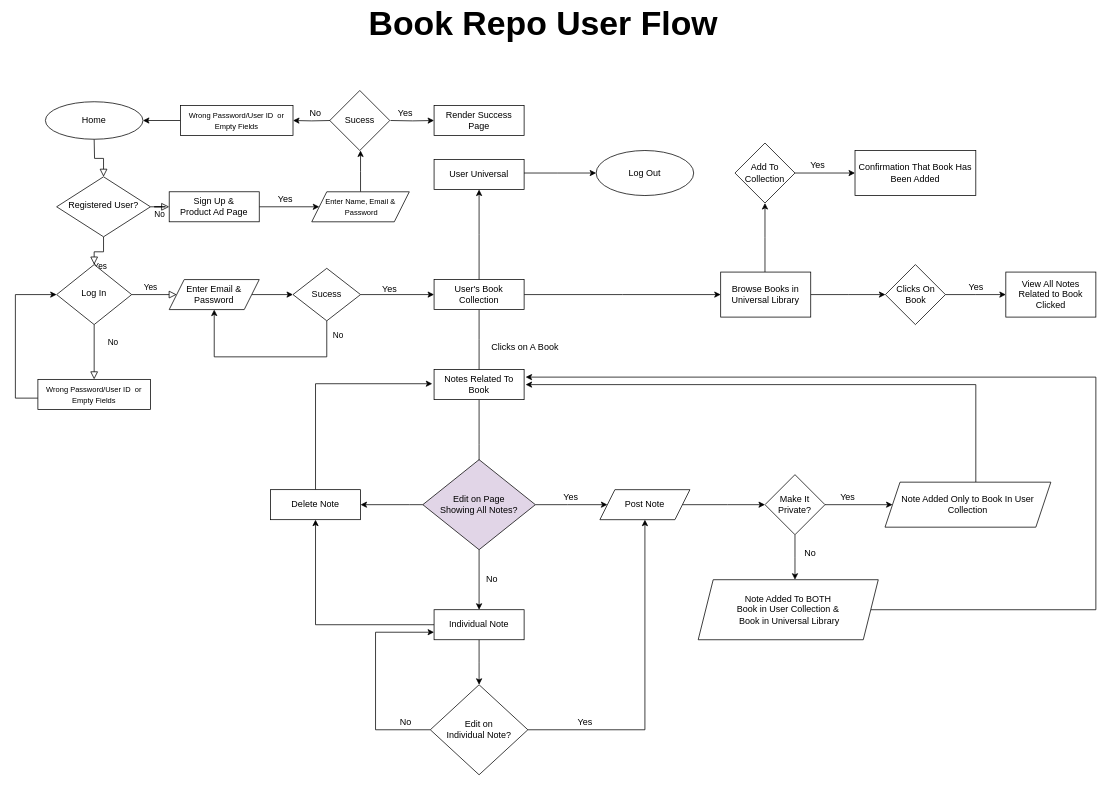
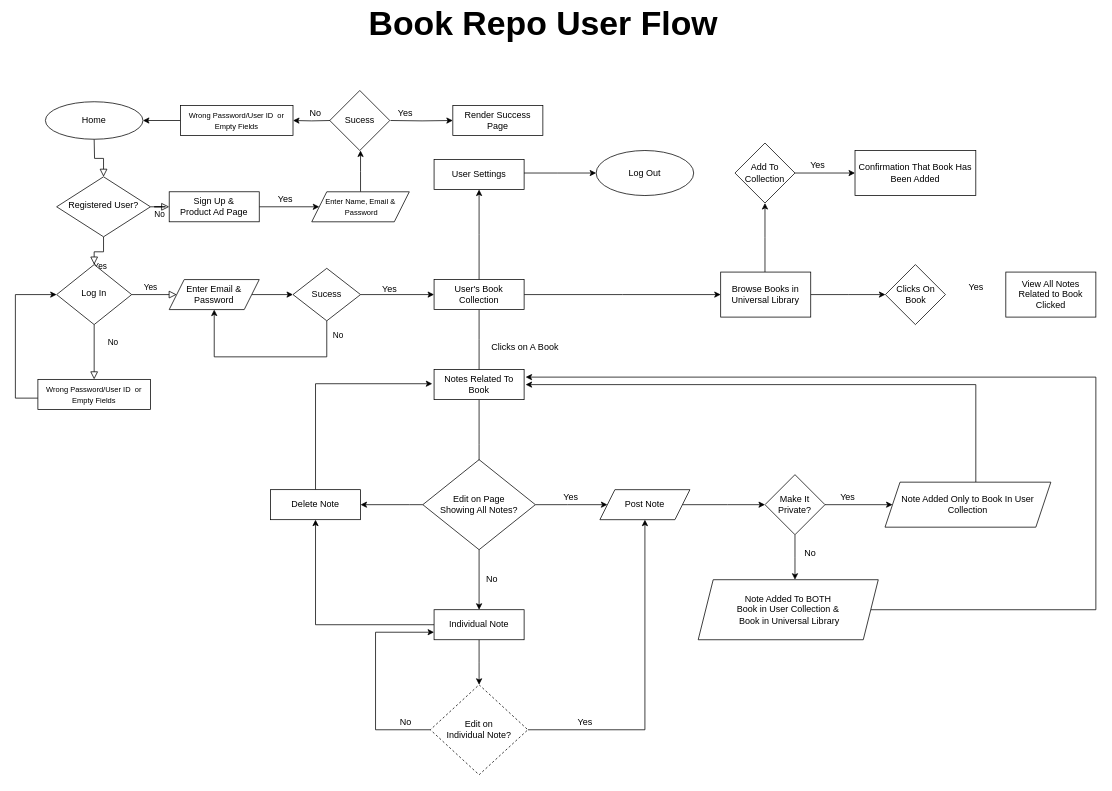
(479, 120) -> (498, 120)
(479, 174) -> (479, 174)
(972, 294) -> none
(479, 504) -> (479, 504)
(479, 729) -> (479, 729)
